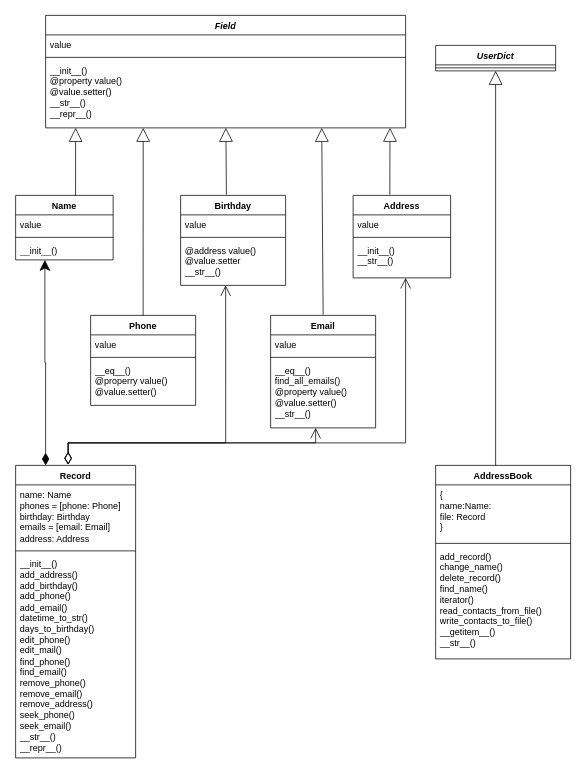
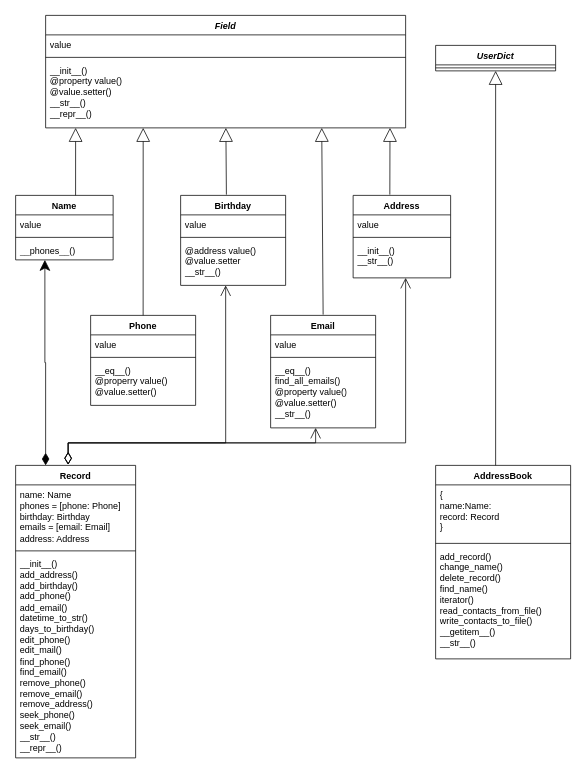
(43, 251) -> (50, 251)
(465, 512) -> (473, 512)
